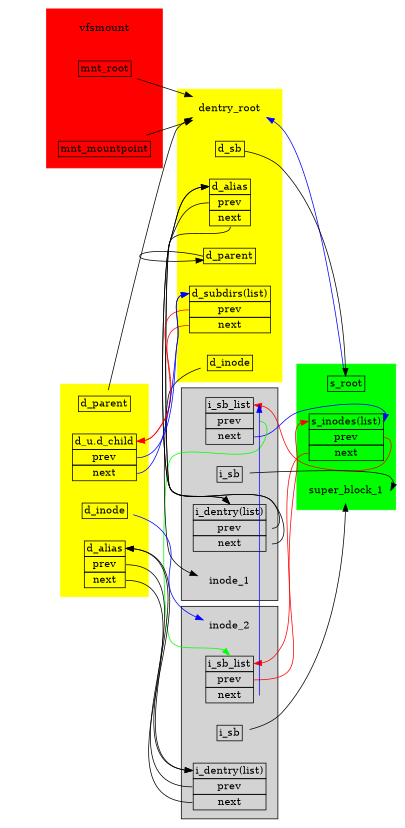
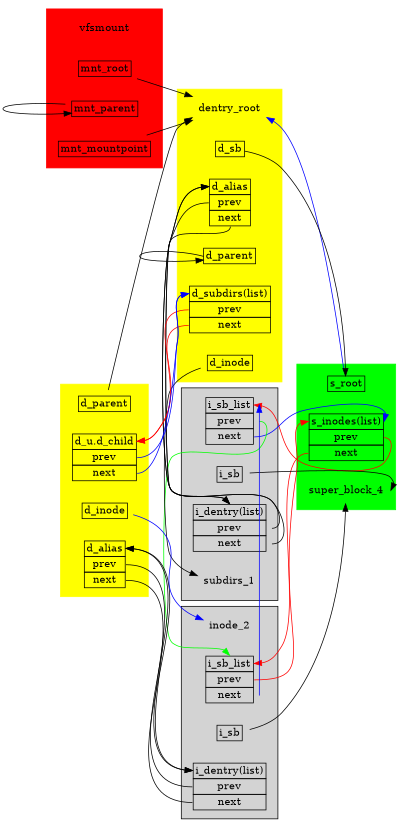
none -> (104, 108)
(346, 490) -> (346, 490)
(230, 581) -> (230, 581)
